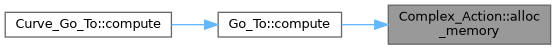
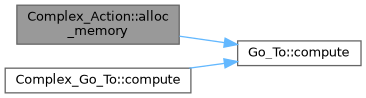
(88, 25) -> (98, 81)
(358, 25) -> (202, 39)
